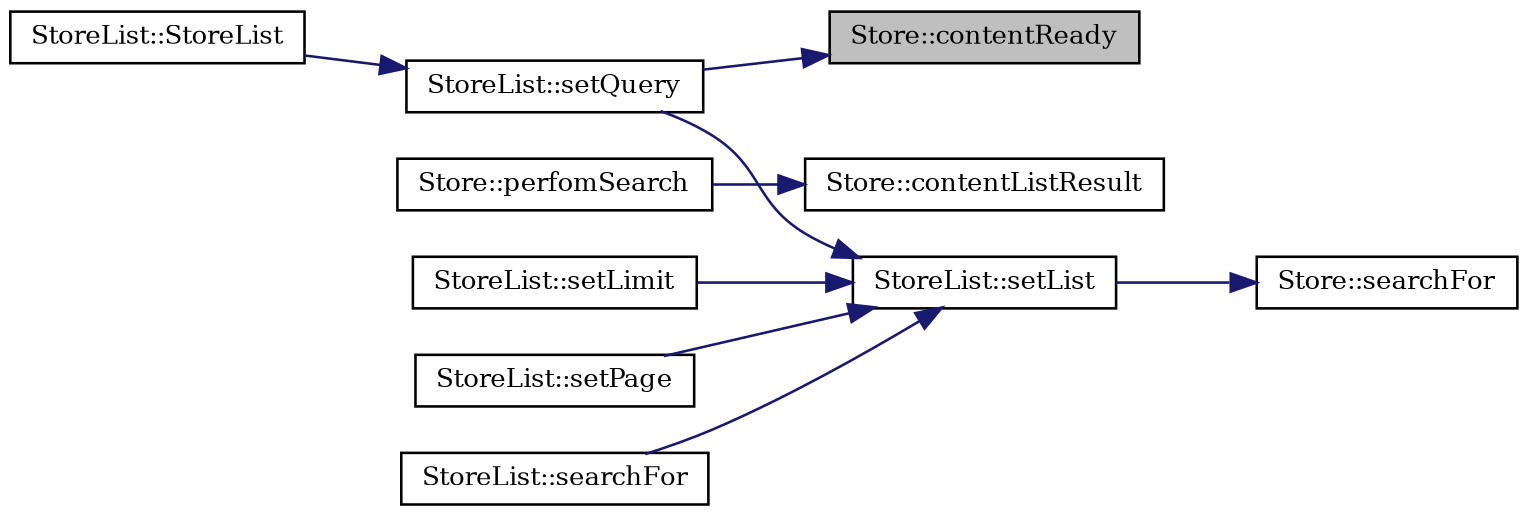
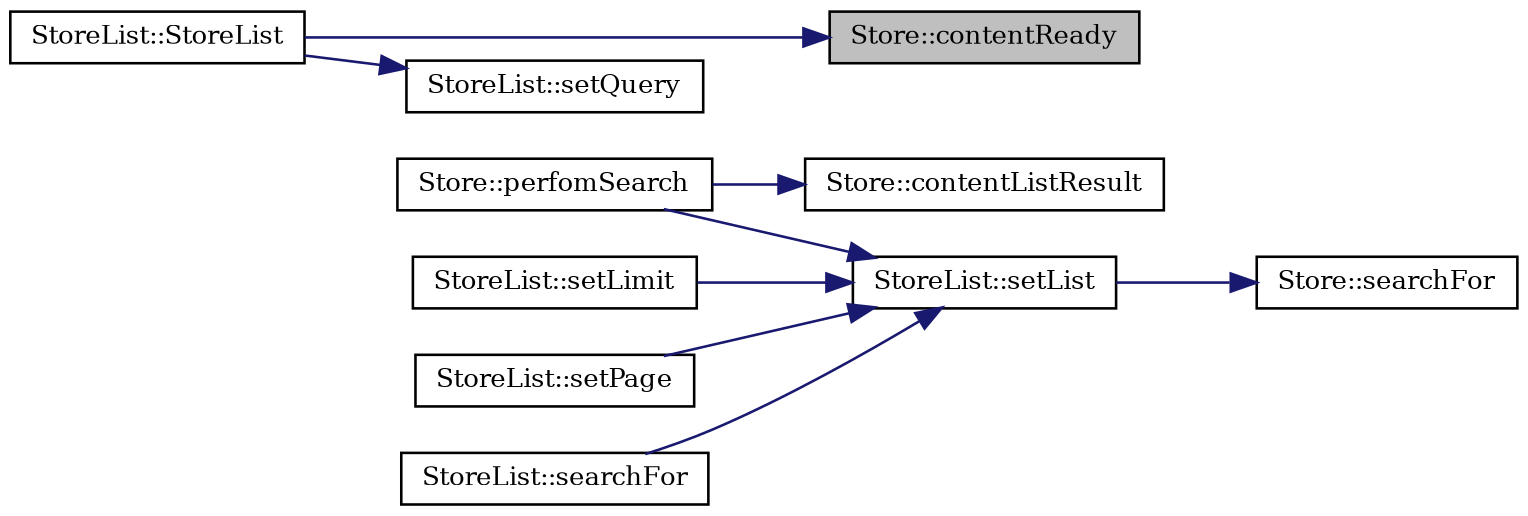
(753, 64) -> (554, 37)
(745, 166) -> (756, 230)
